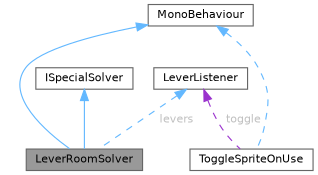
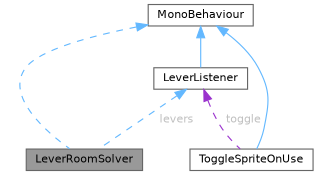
none -> (201, 53)
(32, 62) -> (32, 62)
(84, 78) -> none
(266, 85) -> (266, 85)
